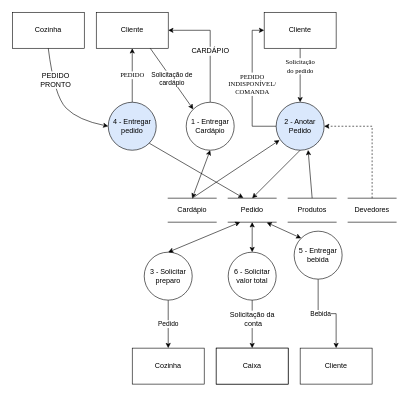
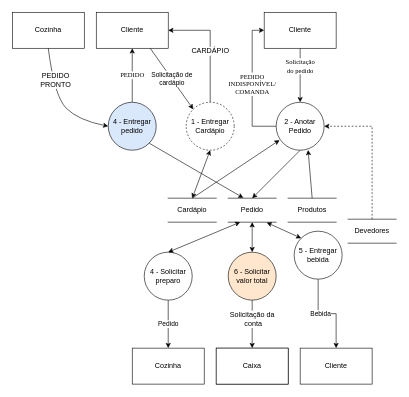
(210, 126) -> (210, 126)
(300, 126) -> (300, 126)
(372, 210) -> (372, 231)
(168, 276) -> (168, 276)
(252, 276) -> (252, 276)
